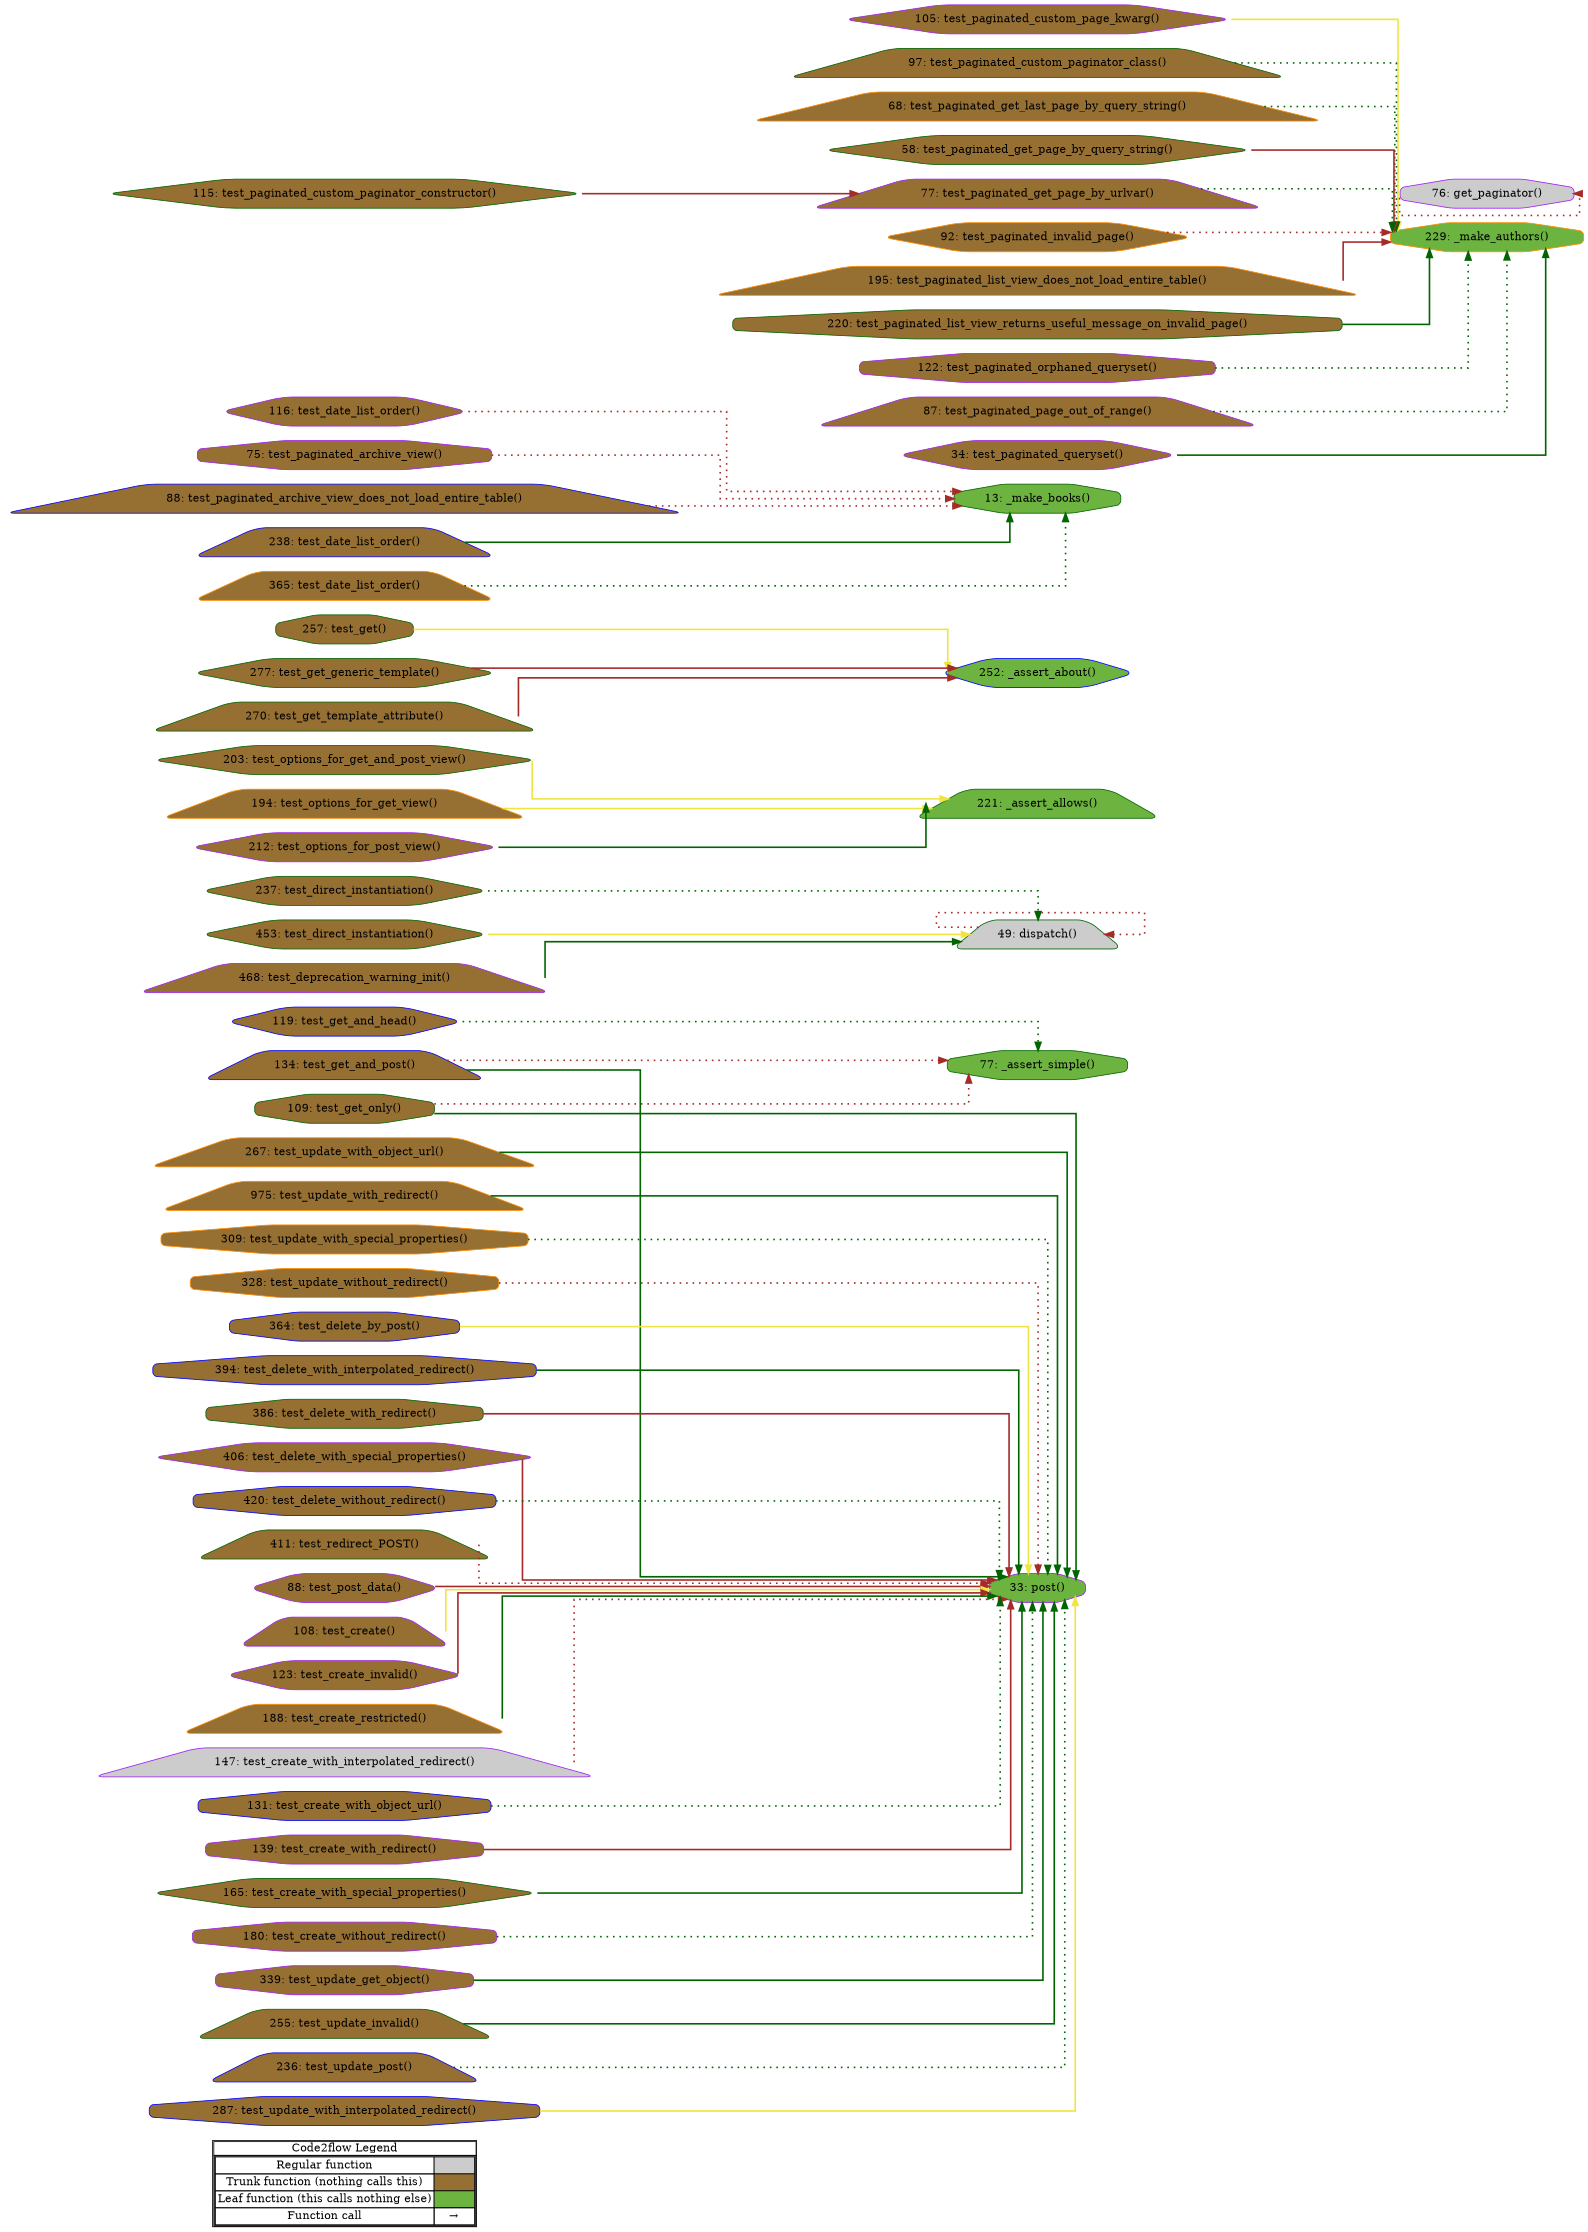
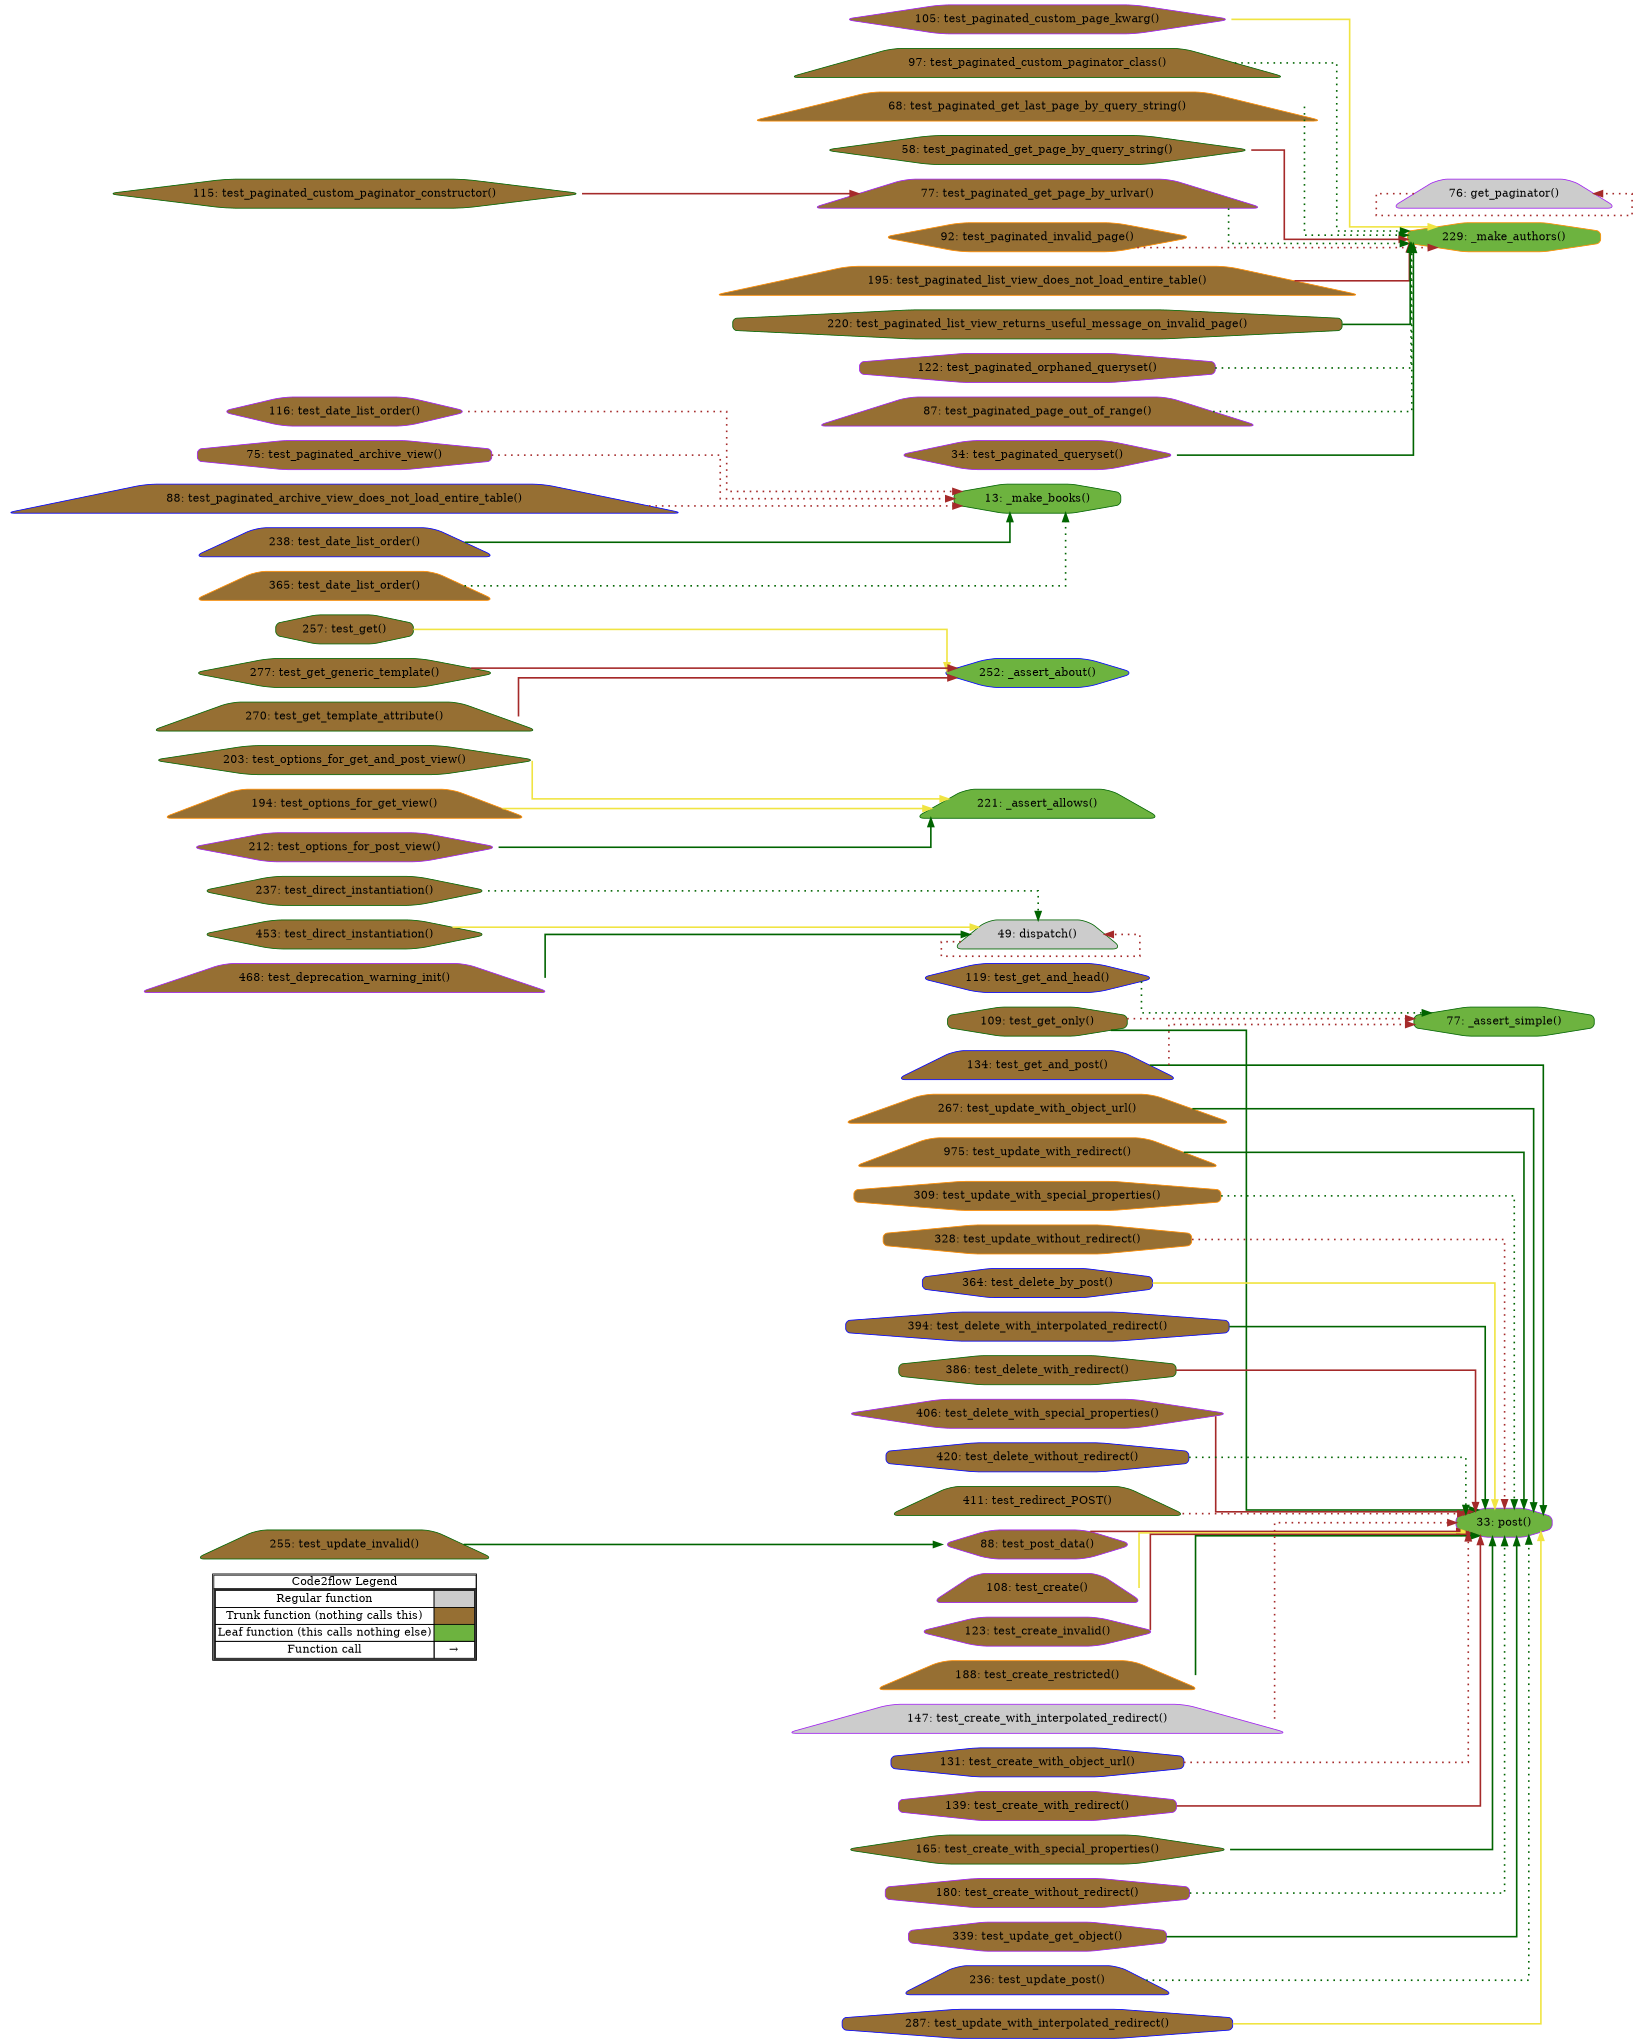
(1487, 194) -> (1504, 194)
(846, 1806) -> (1437, 1762)
(965, 2024) -> (699, 1544)
